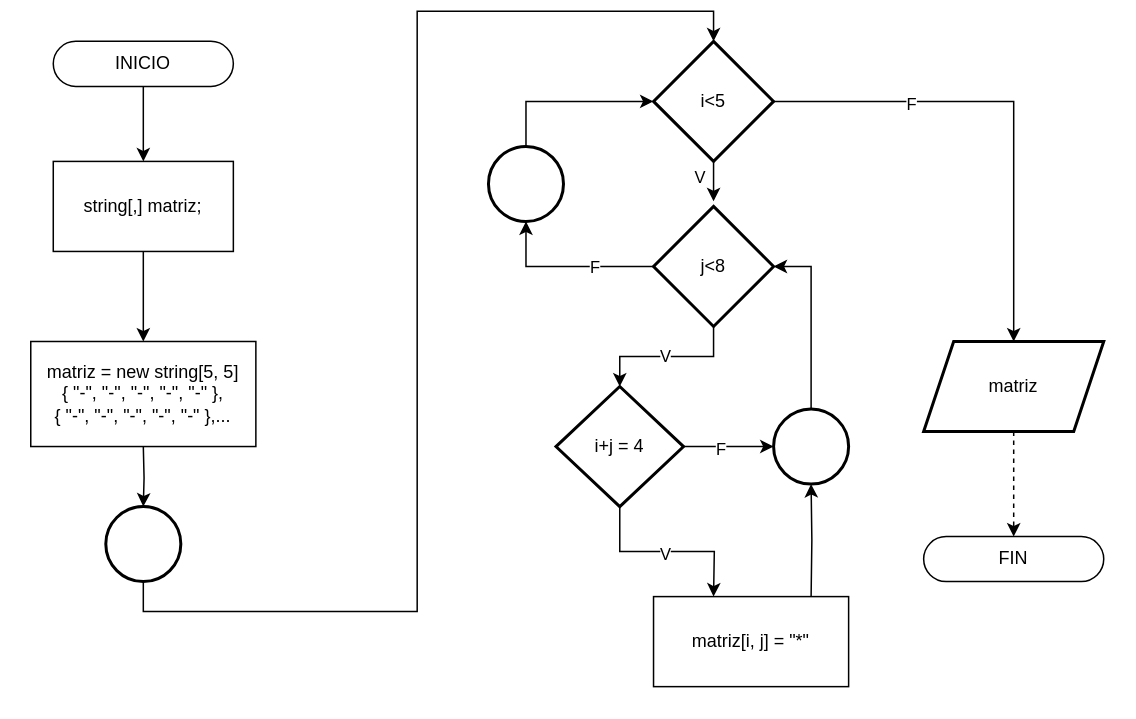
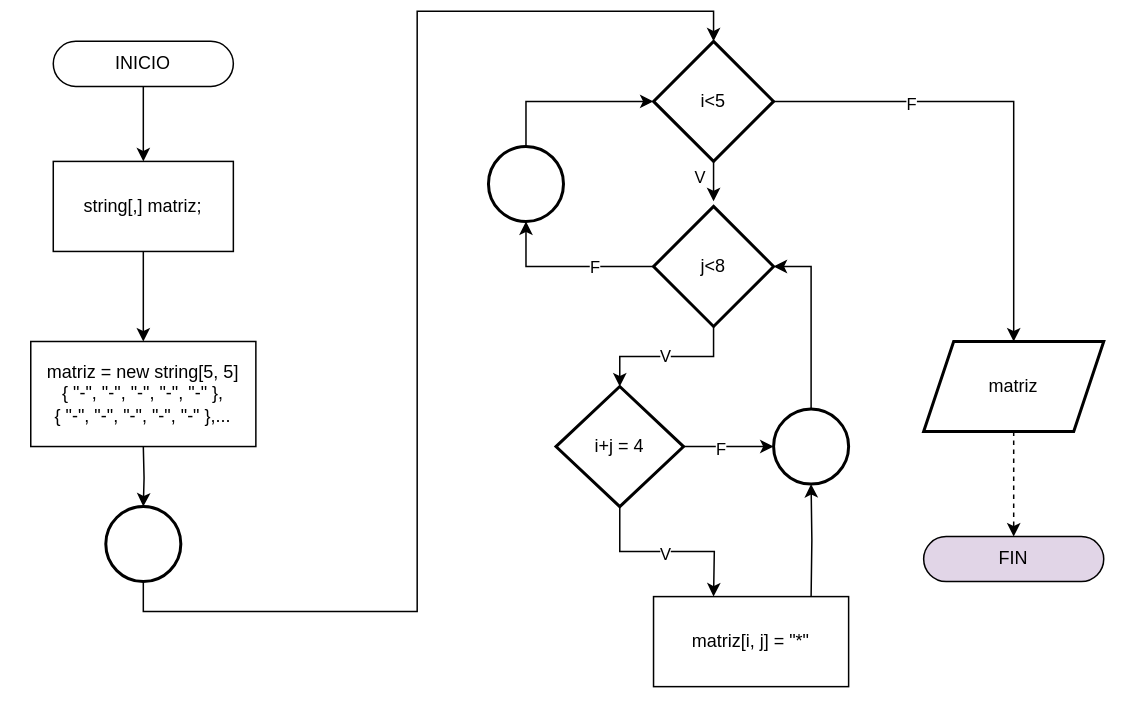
(1013, 559) -> (1013, 559)
